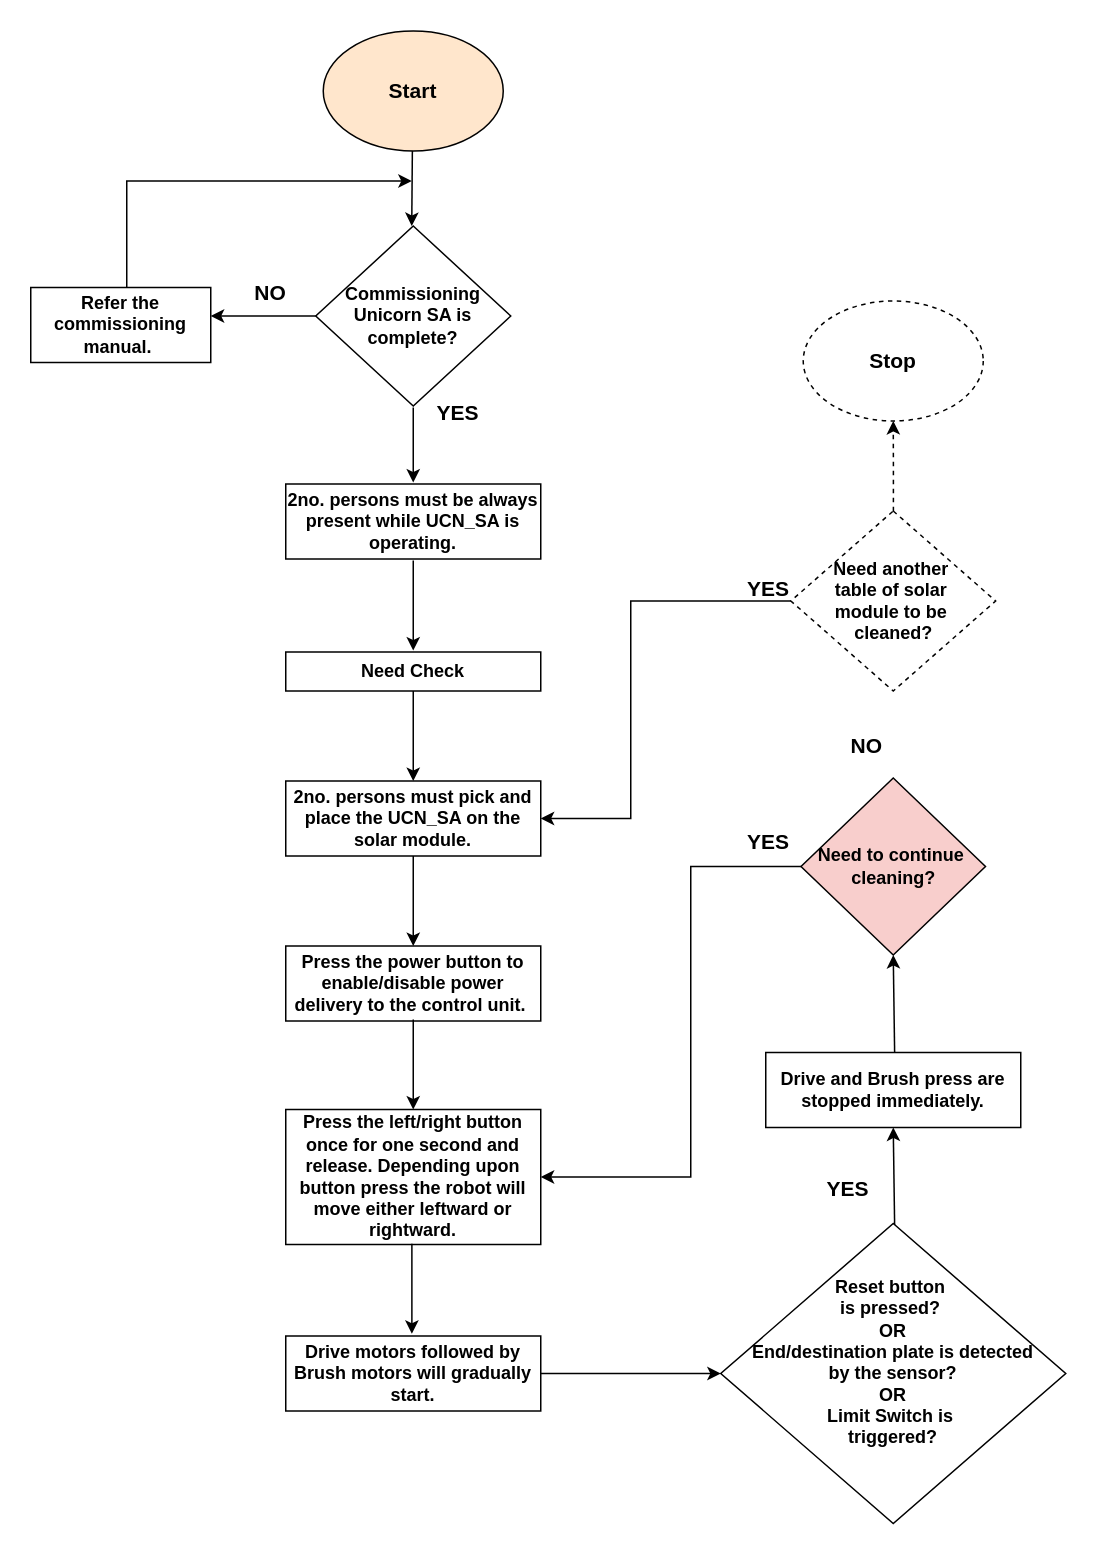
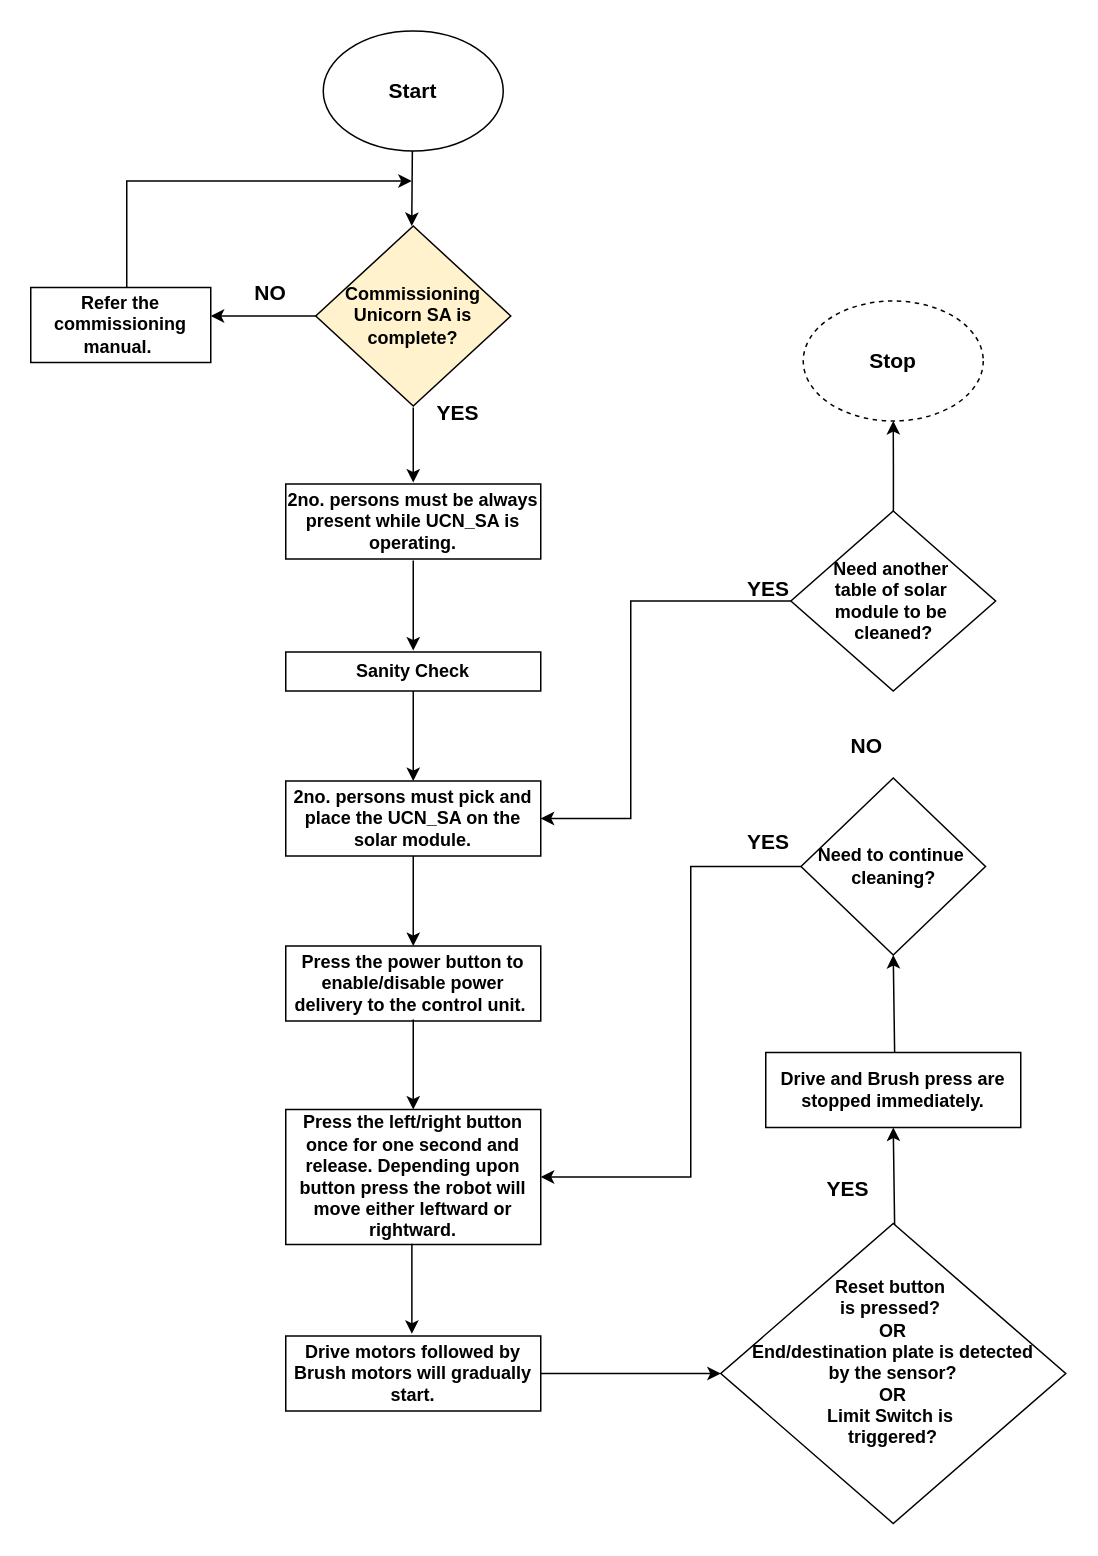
(413, 91) -> (413, 91)
(413, 316) -> (413, 316)
(893, 470) -> (893, 470)
(893, 601) -> (893, 601)
(413, 671) -> (413, 671)
(893, 866) -> (893, 866)
